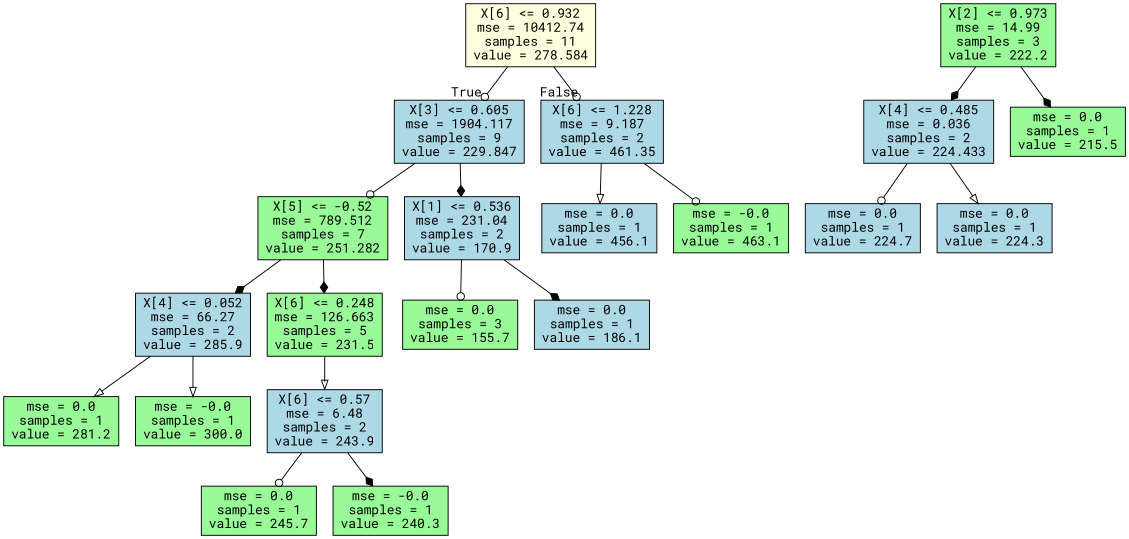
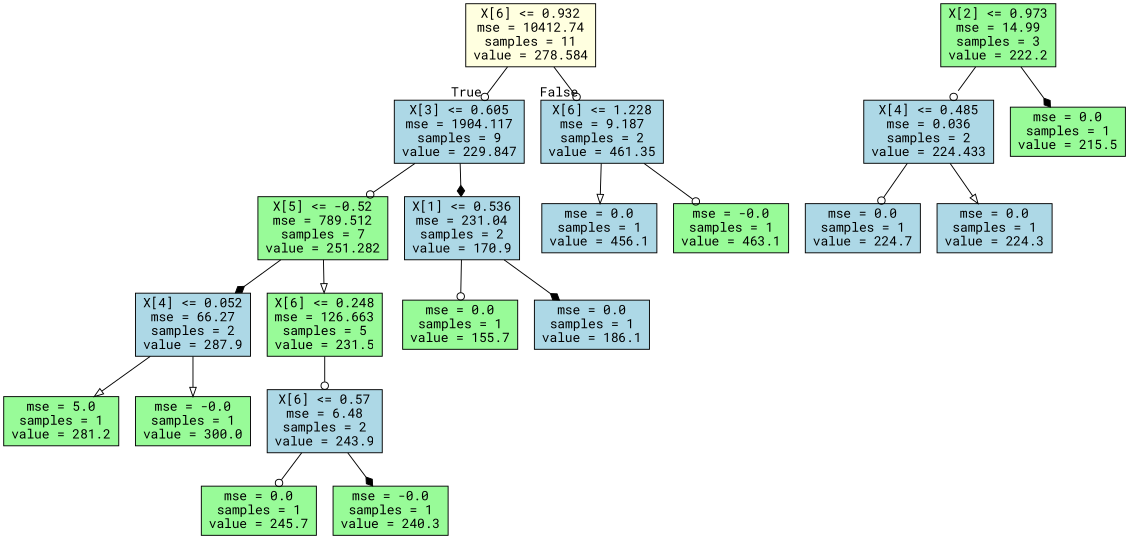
(967, 79) -> (967, 79)
(324, 272) -> (324, 272)
(193, 325) -> (193, 325)
(460, 325) -> (460, 325)
(325, 369) -> (325, 369)
(61, 421) -> (61, 421)
